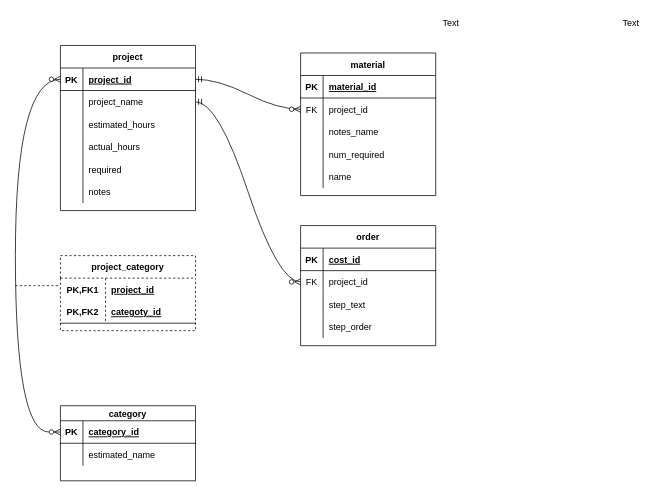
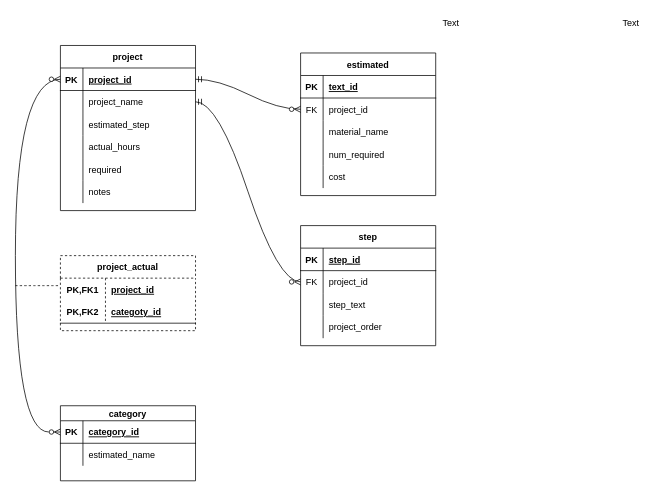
(368, 65) -> (368, 65)
(353, 87) -> (345, 87)
(125, 125) -> (123, 125)
(354, 132) -> (359, 132)
(339, 177) -> (339, 177)
(368, 237) -> (368, 237)
(345, 260) -> (345, 260)
(128, 267) -> (128, 267)
(354, 327) -> (361, 327)
